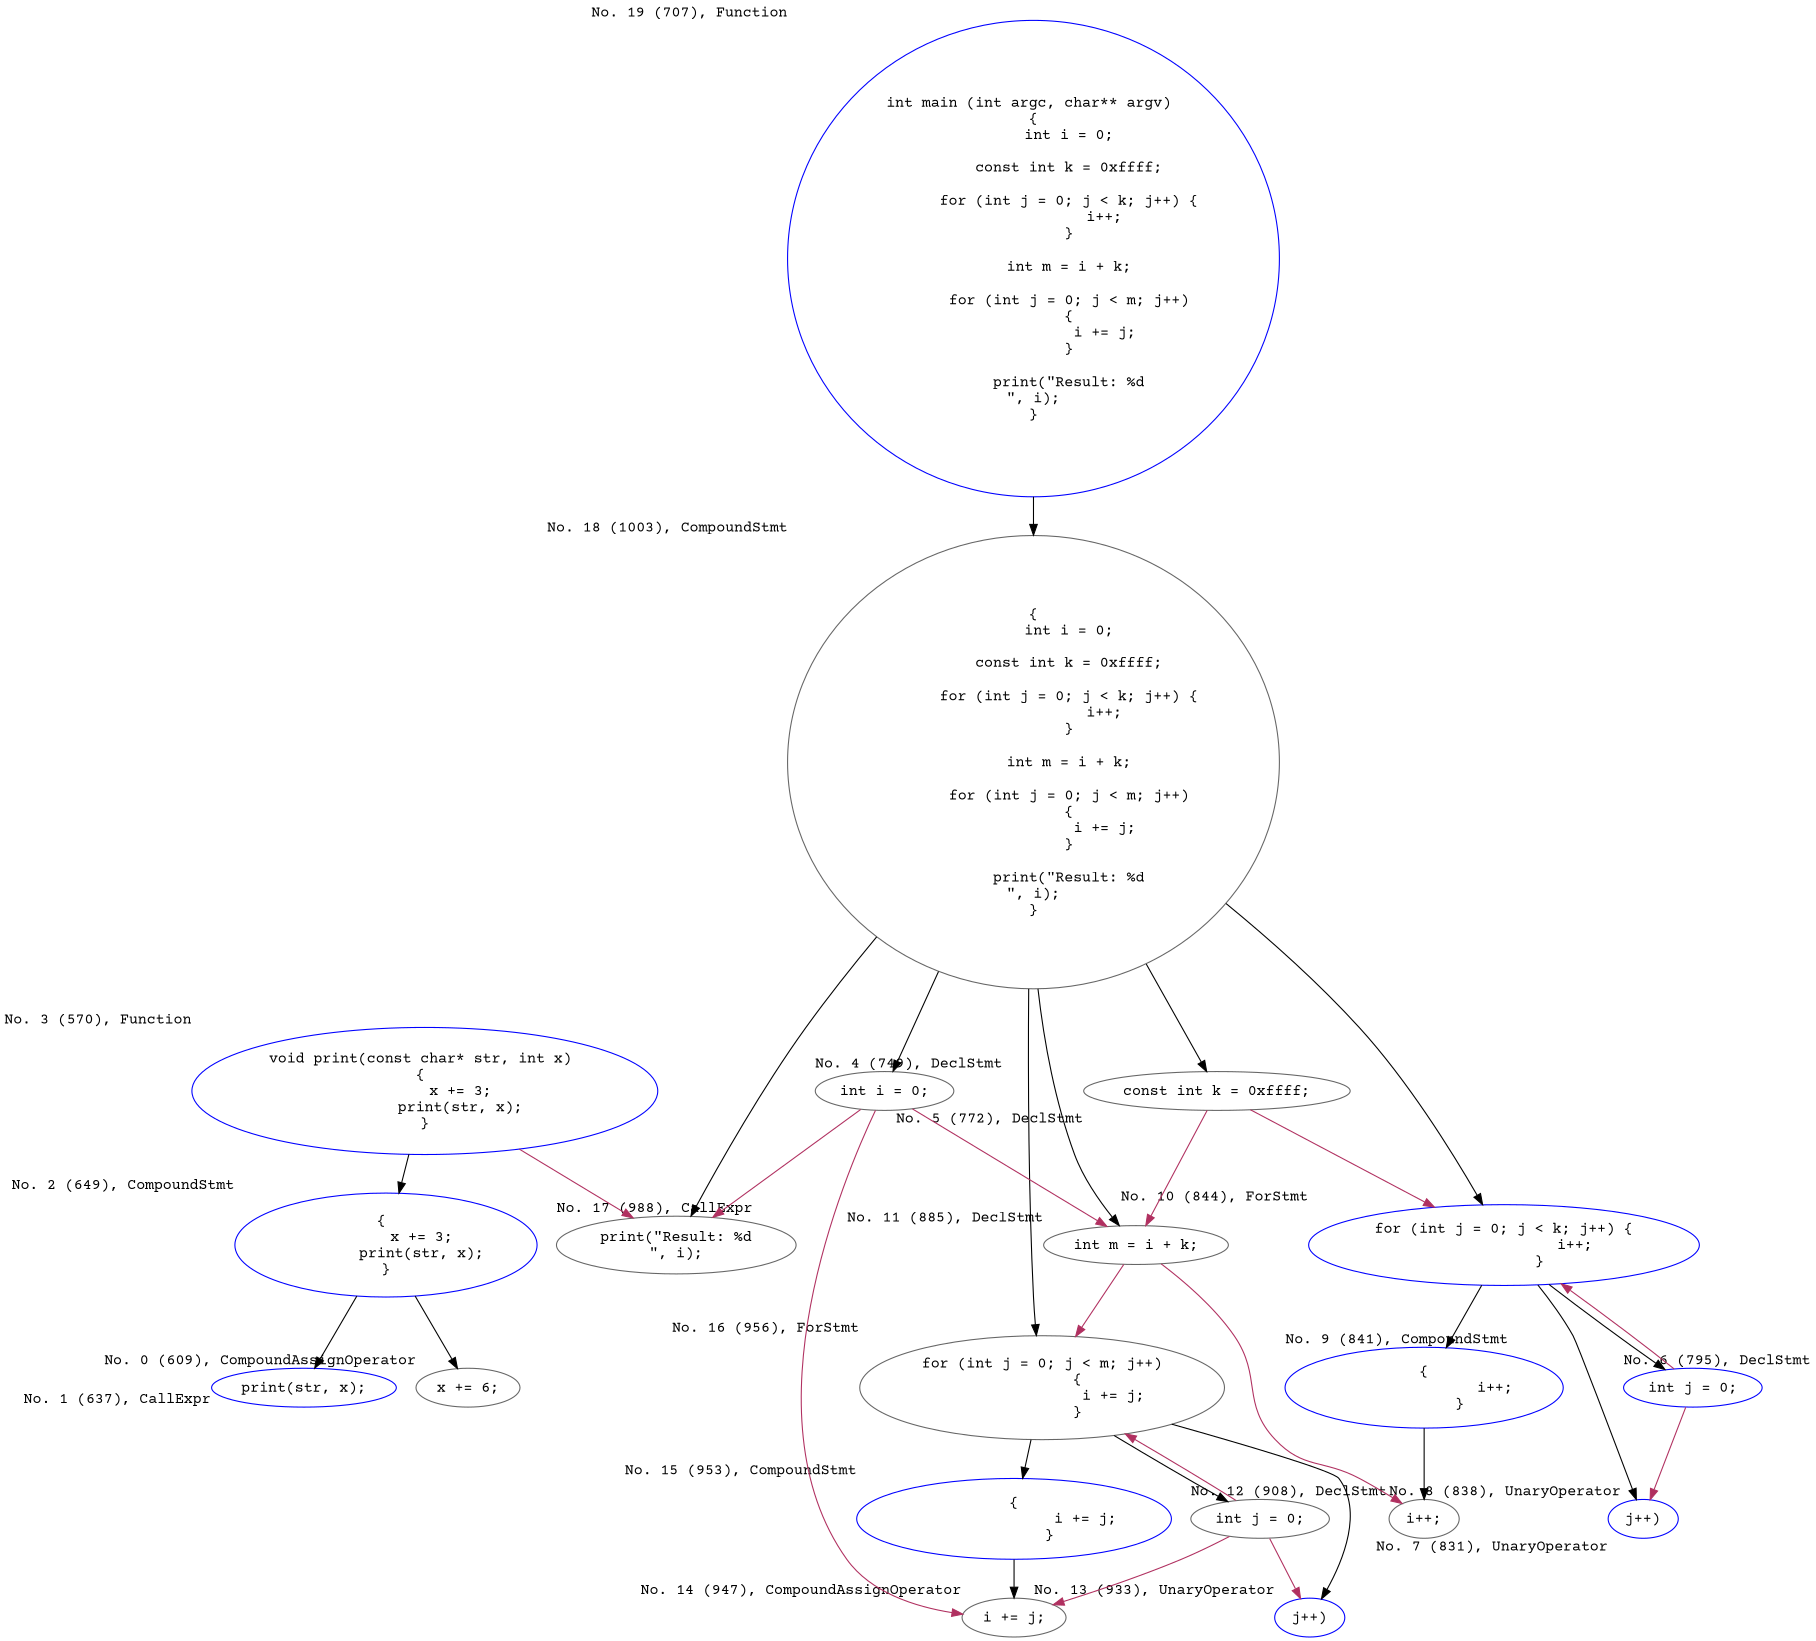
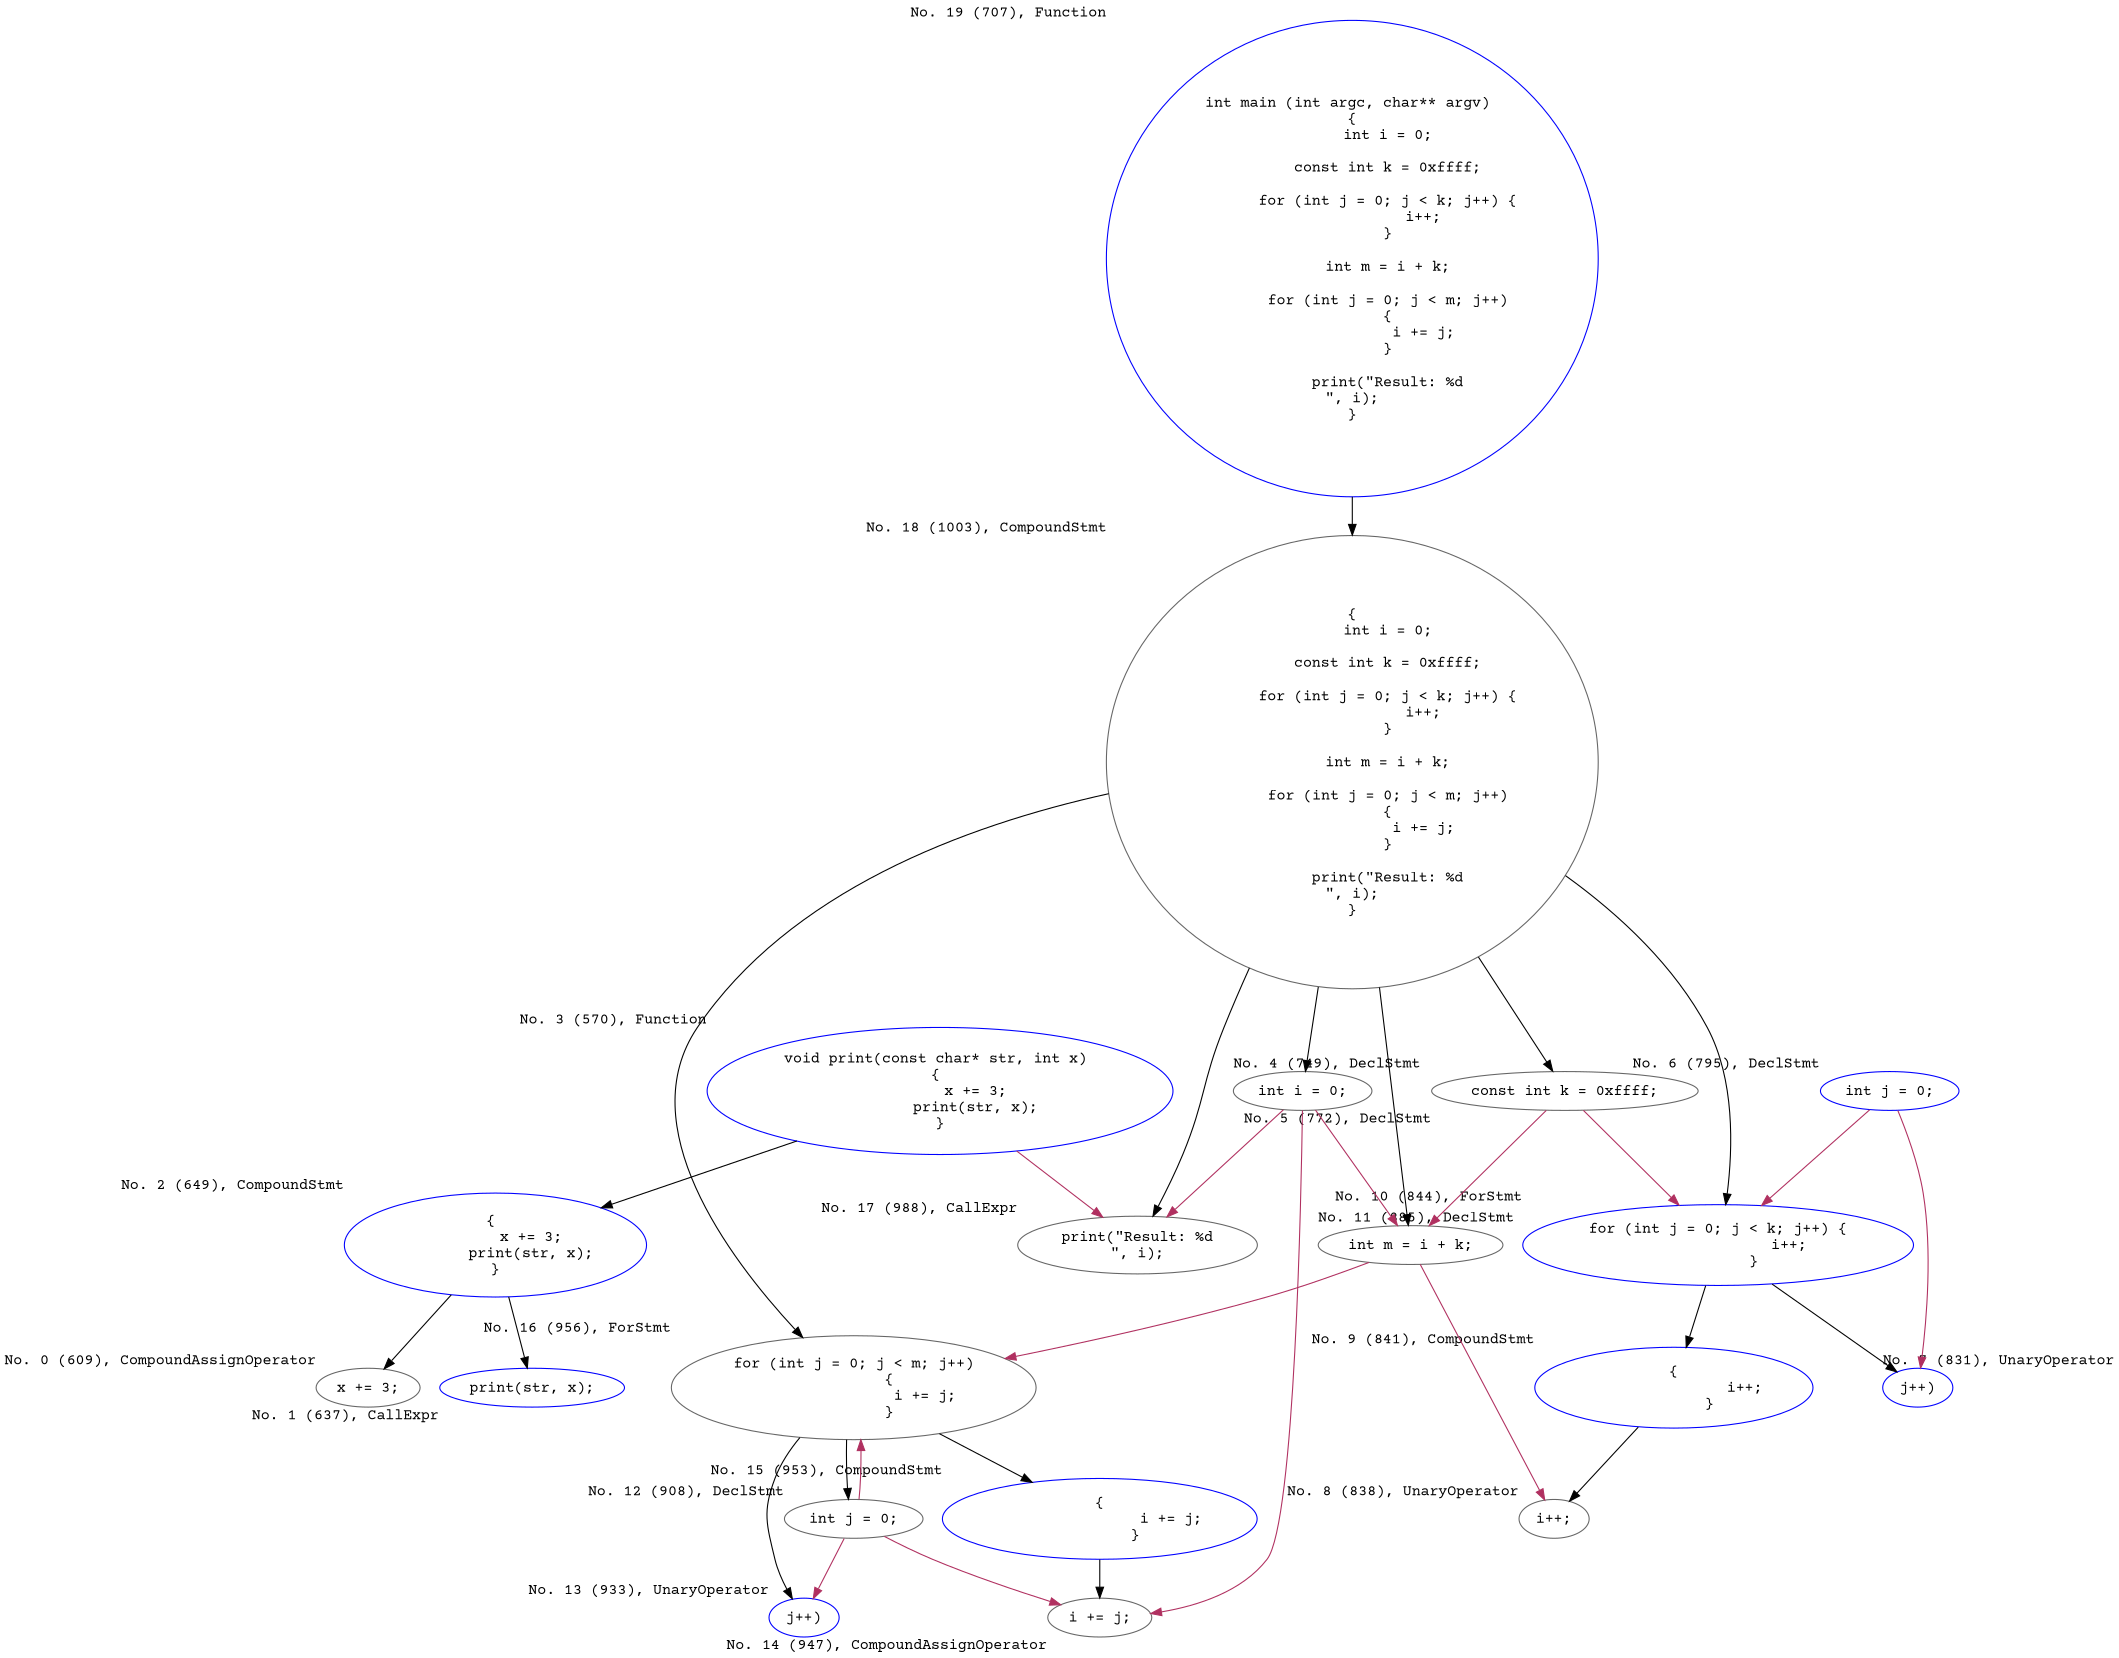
(1602, 1324) -> none
(468, 1388) -> (368, 1388)
